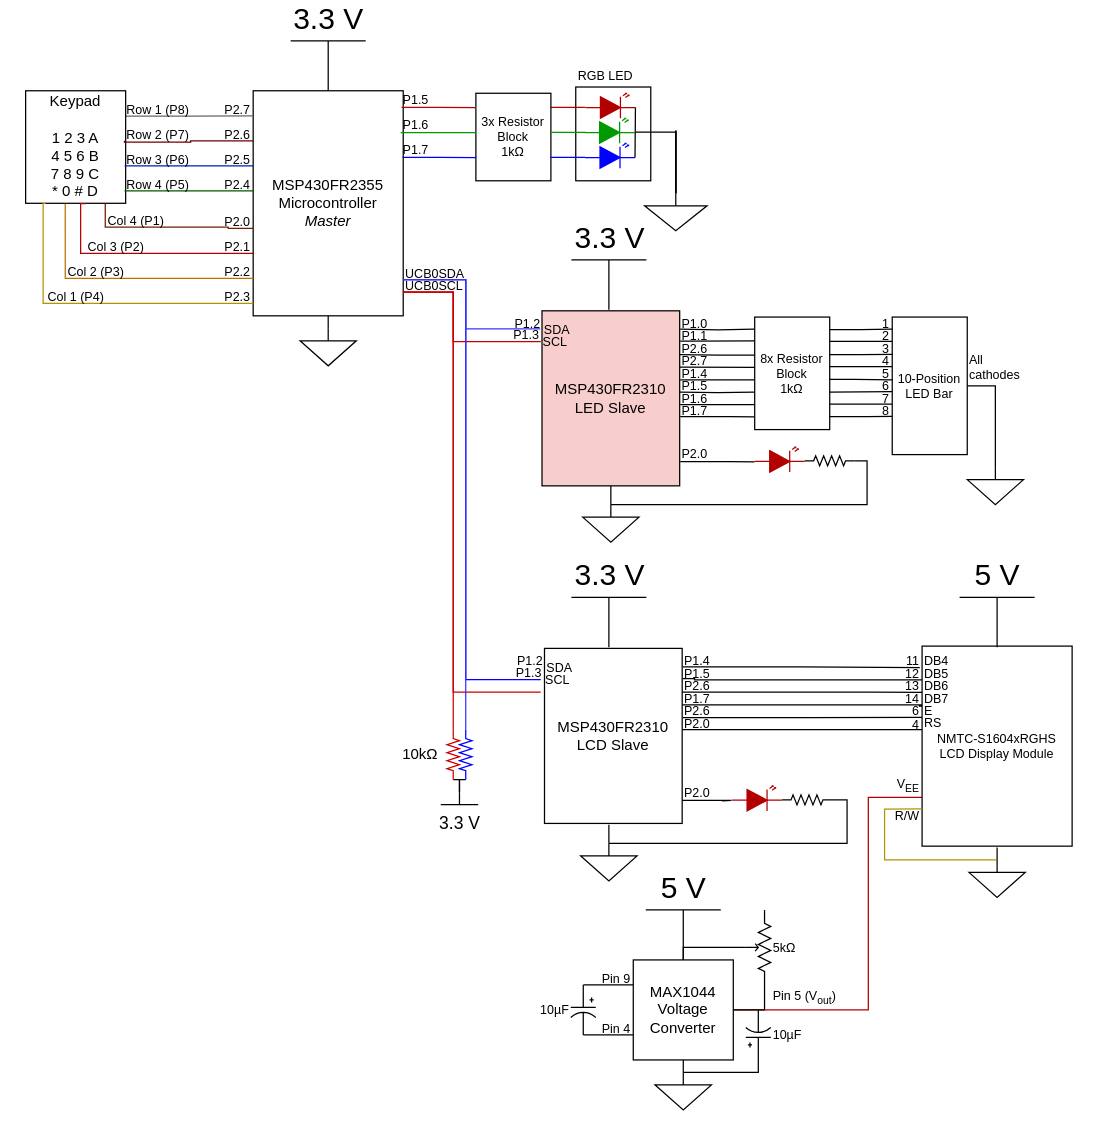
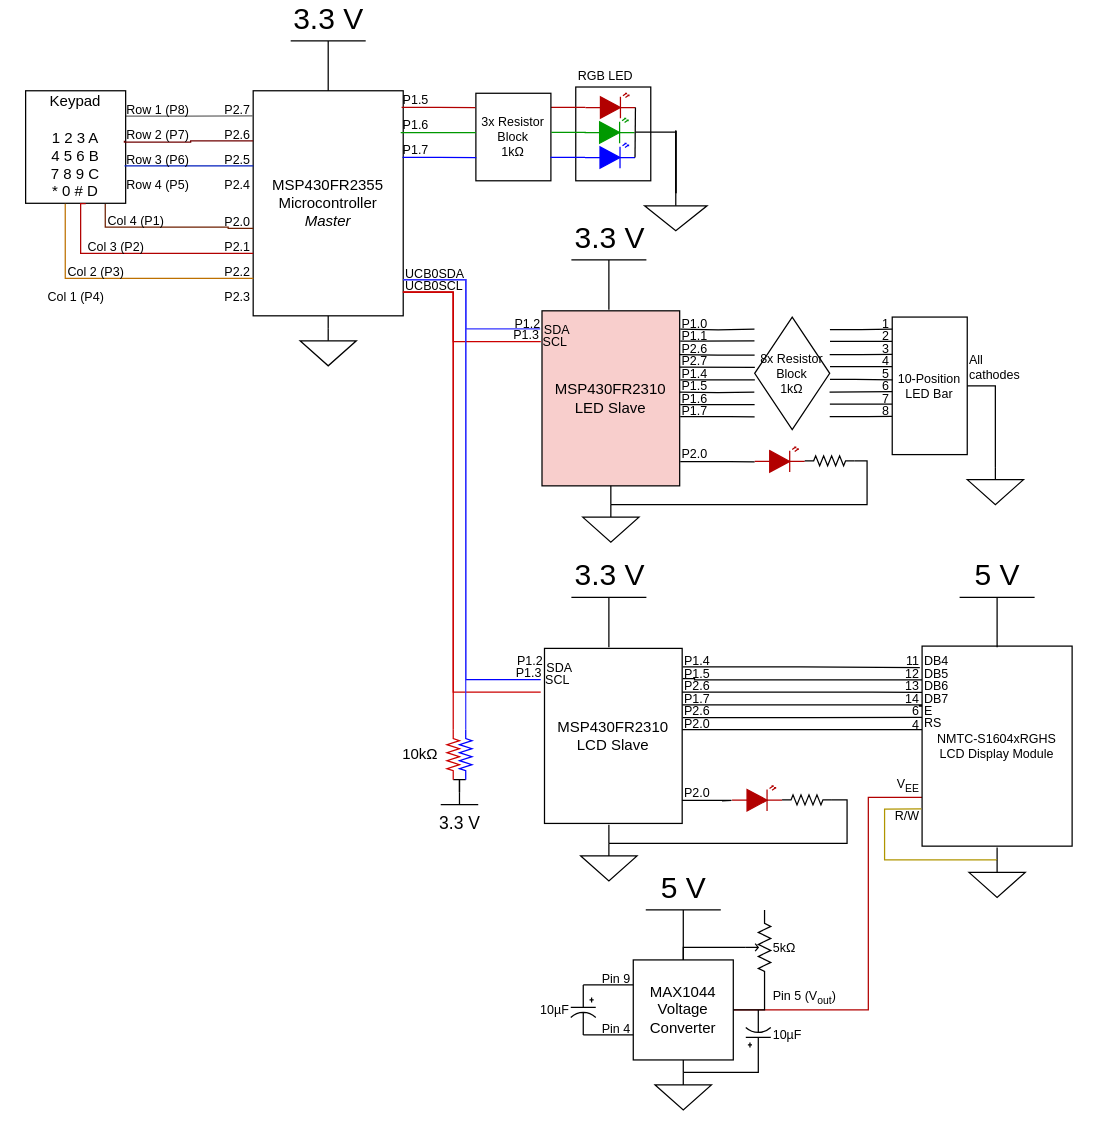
(189, 191) -> none
(97, 303) -> none
(792, 373) -> (792, 373)
